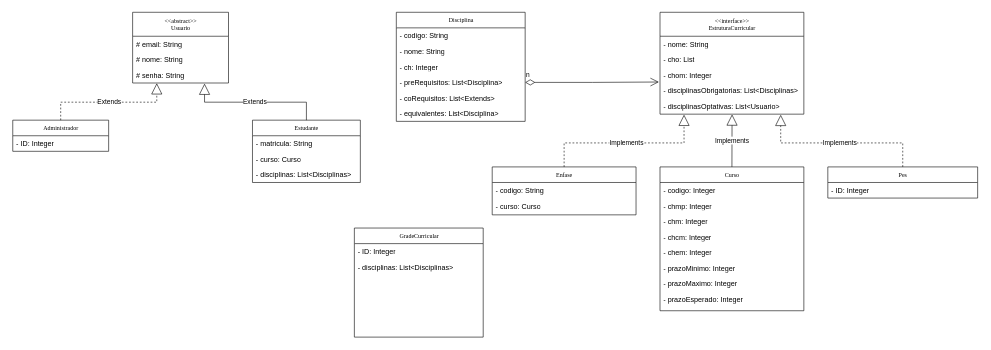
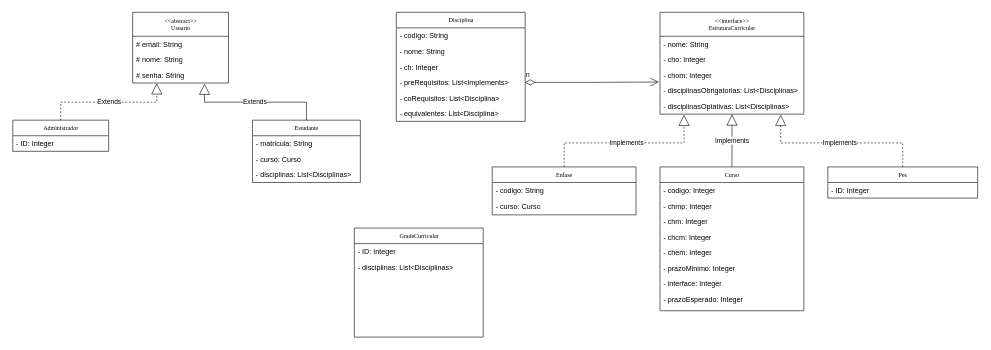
(682, 60) -> (689, 60)
(457, 83) -> (460, 83)
(453, 99) -> (455, 99)
(729, 107) -> (733, 112)
(705, 285) -> (700, 285)
